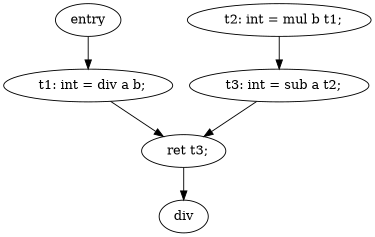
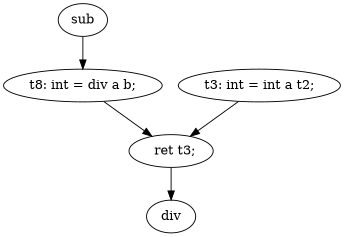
(88, 20) -> (83, 20)
(279, 20) -> none
(88, 86) -> (83, 86)
(279, 86) -> (259, 86)
